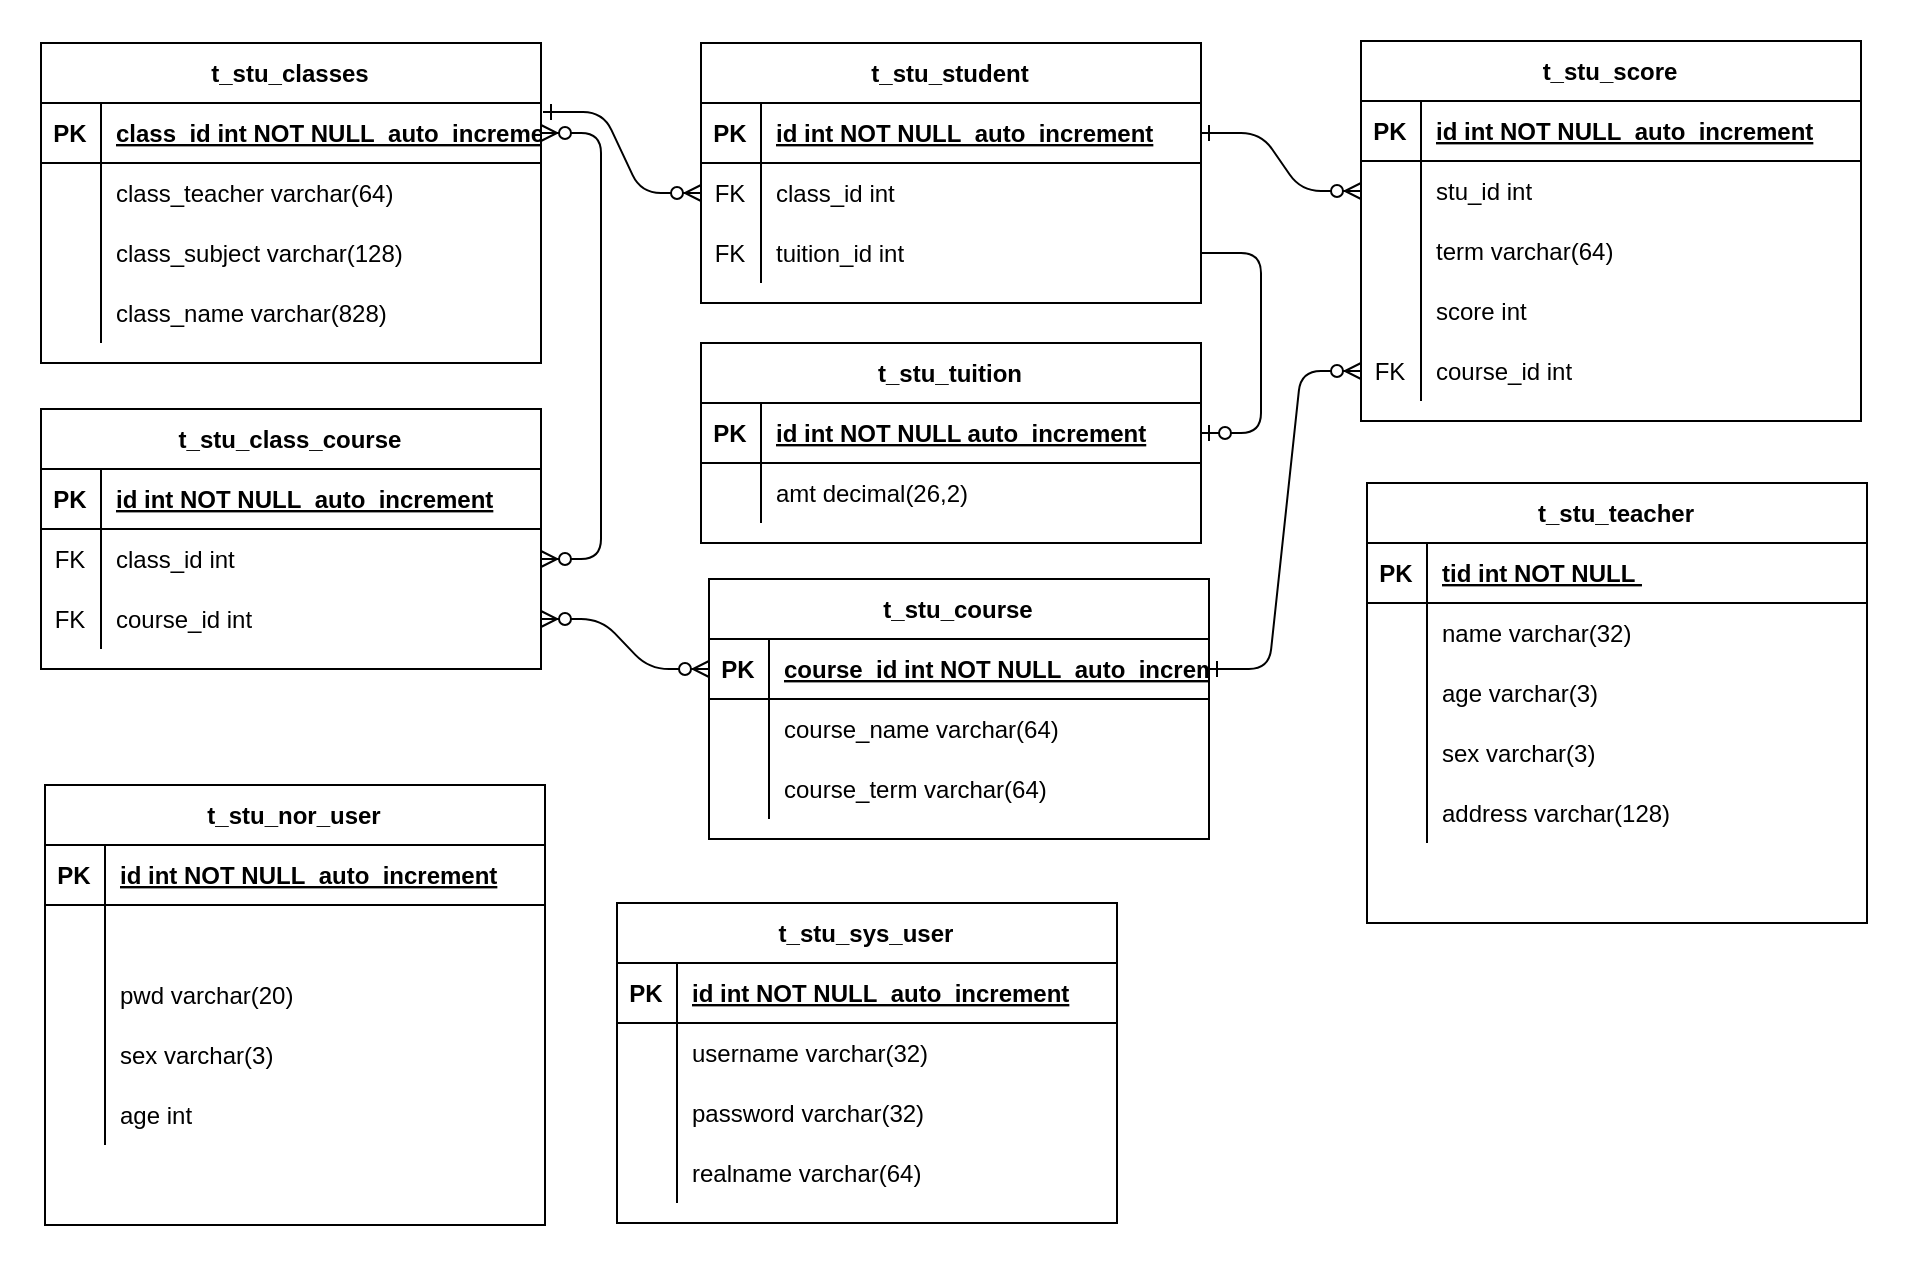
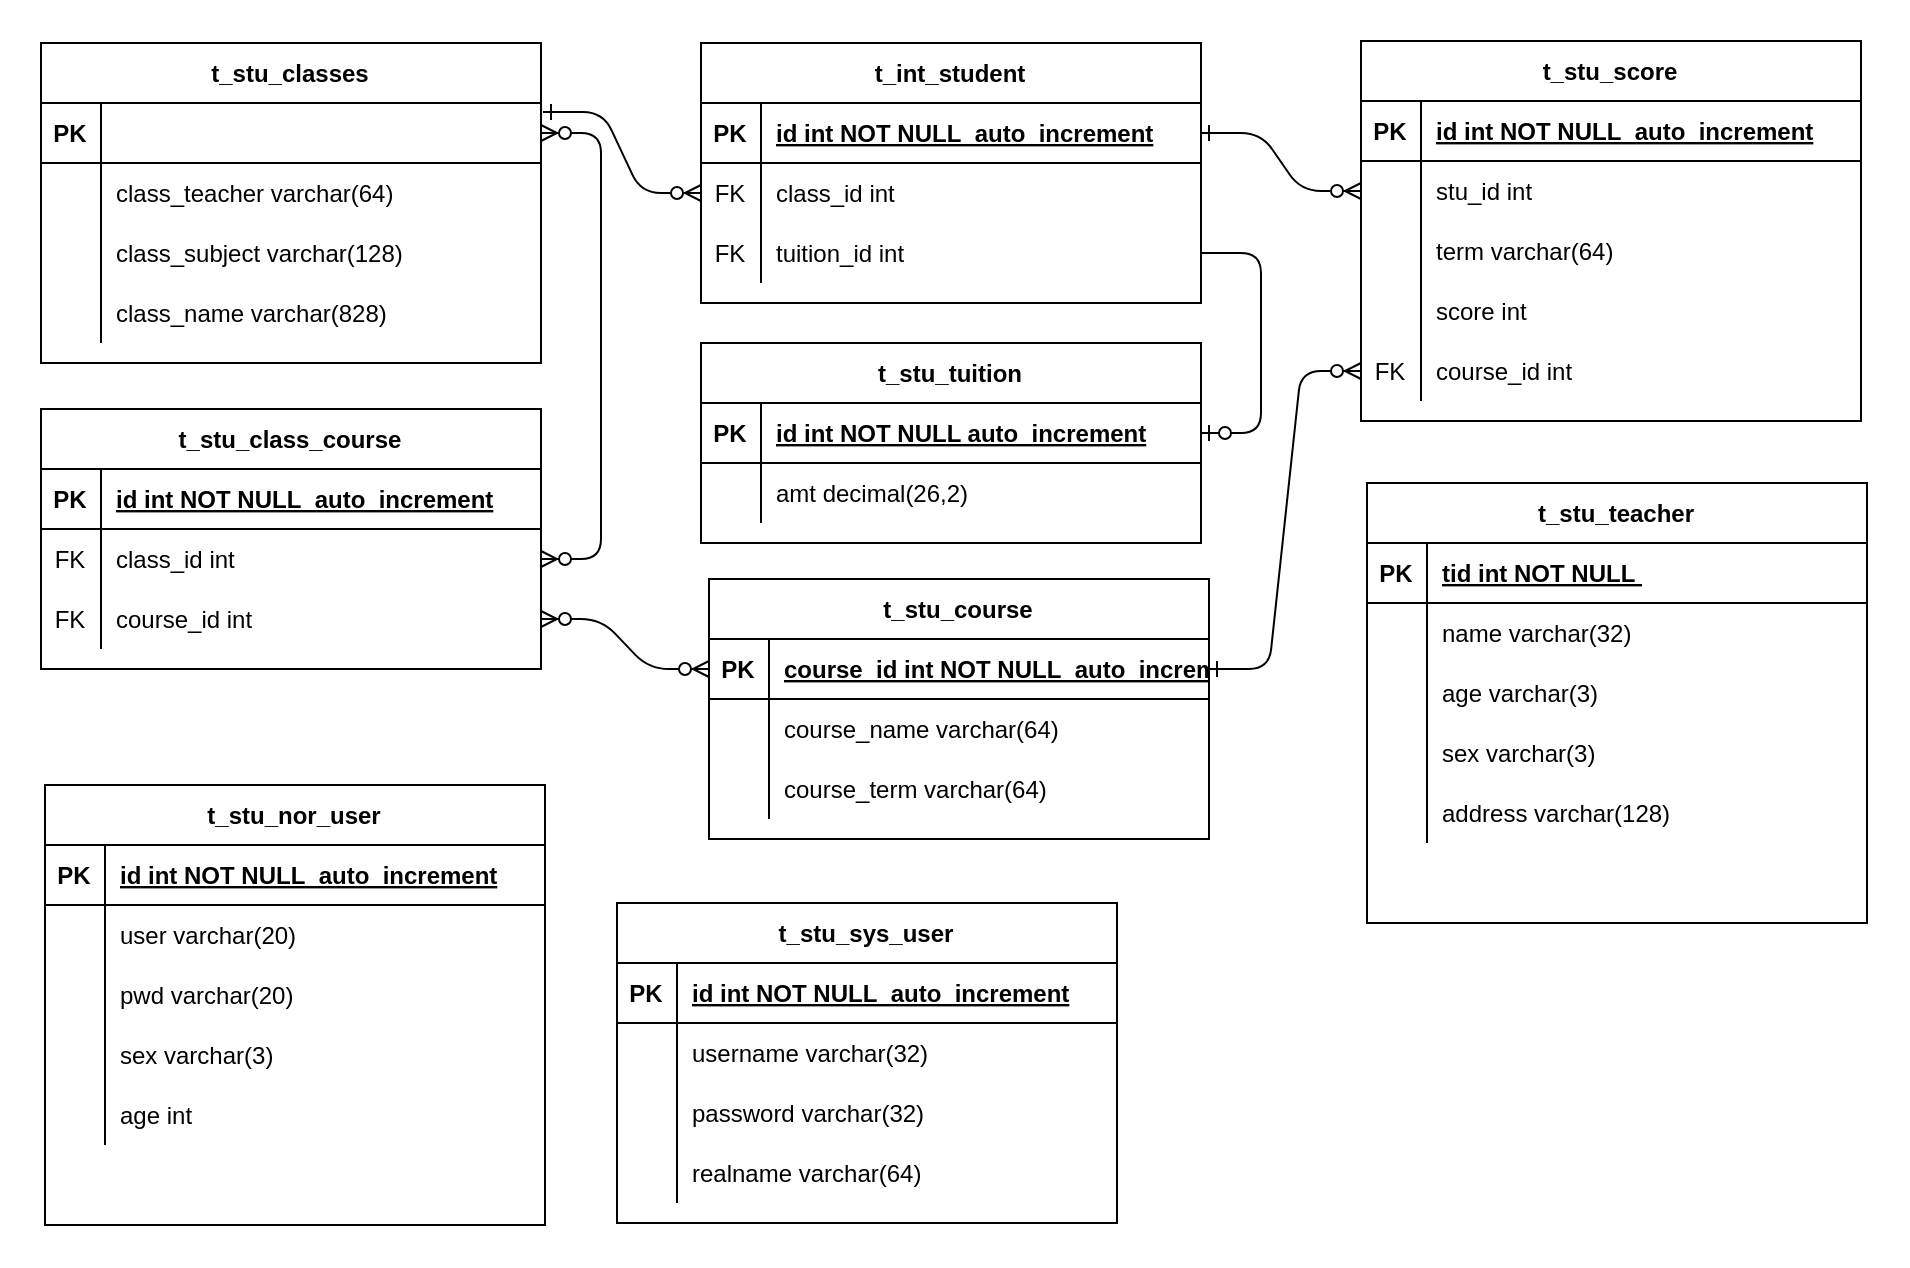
(950, 74) -> (950, 74)
(321, 133) -> none
none -> (325, 935)
